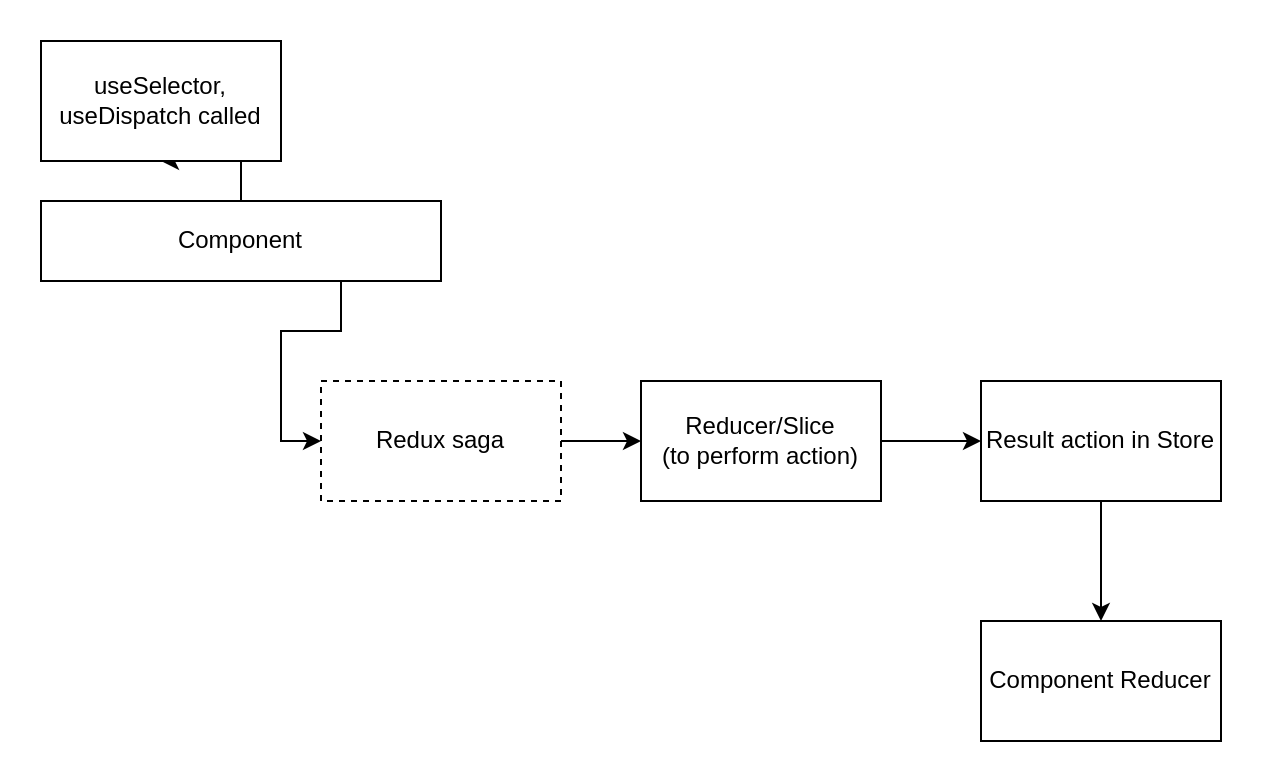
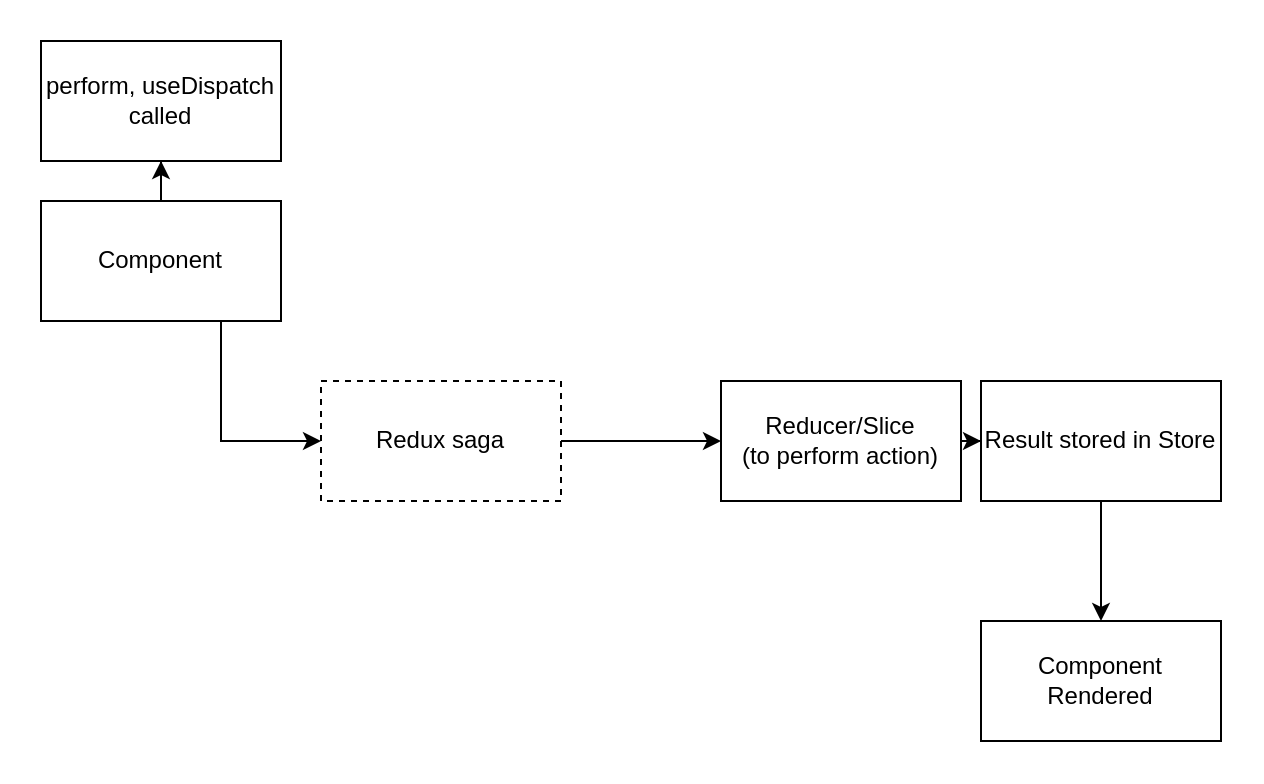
(161, 101) -> (161, 101)
(241, 241) -> (161, 261)
(761, 441) -> (841, 441)
(1101, 441) -> (1101, 441)
(1101, 681) -> (1101, 681)
